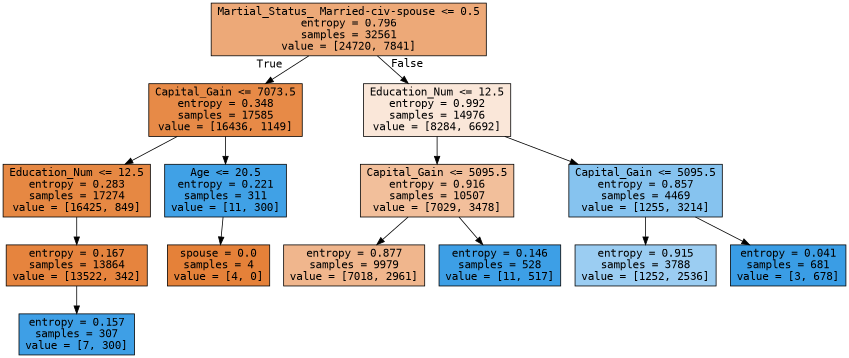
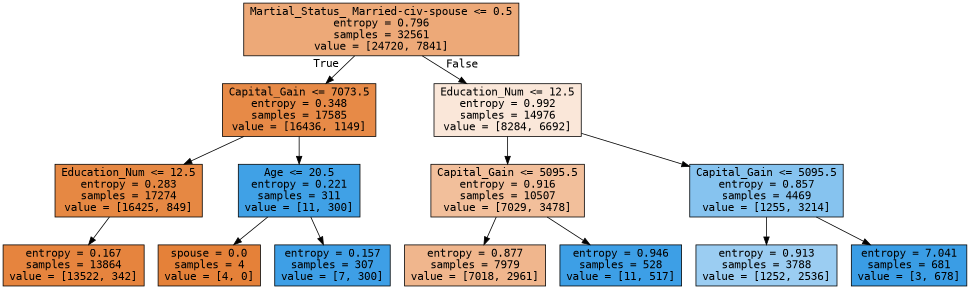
(354, 265) -> (475, 265)
(500, 265) -> (621, 265)
(646, 265) -> (766, 265)
(788, 265) -> (909, 265)
(77, 296) -> (315, 227)
